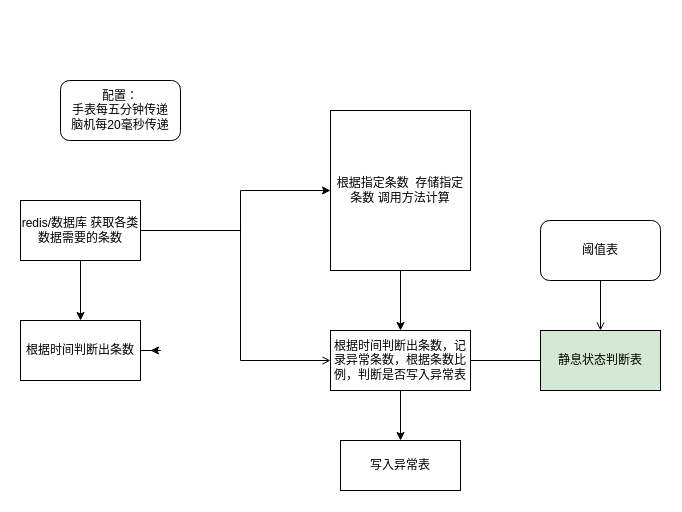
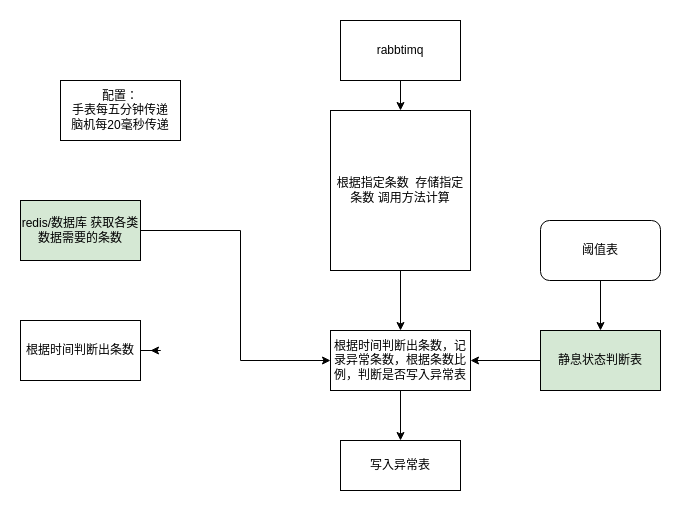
none -> (401, 51)
none -> (401, 100)
(121, 111) -> (121, 111)
(263, 191) -> none
(81, 231) -> (81, 231)
(81, 287) -> none
(601, 324) -> (601, 322)
(324, 361) -> (322, 361)
(476, 361) -> (478, 361)
